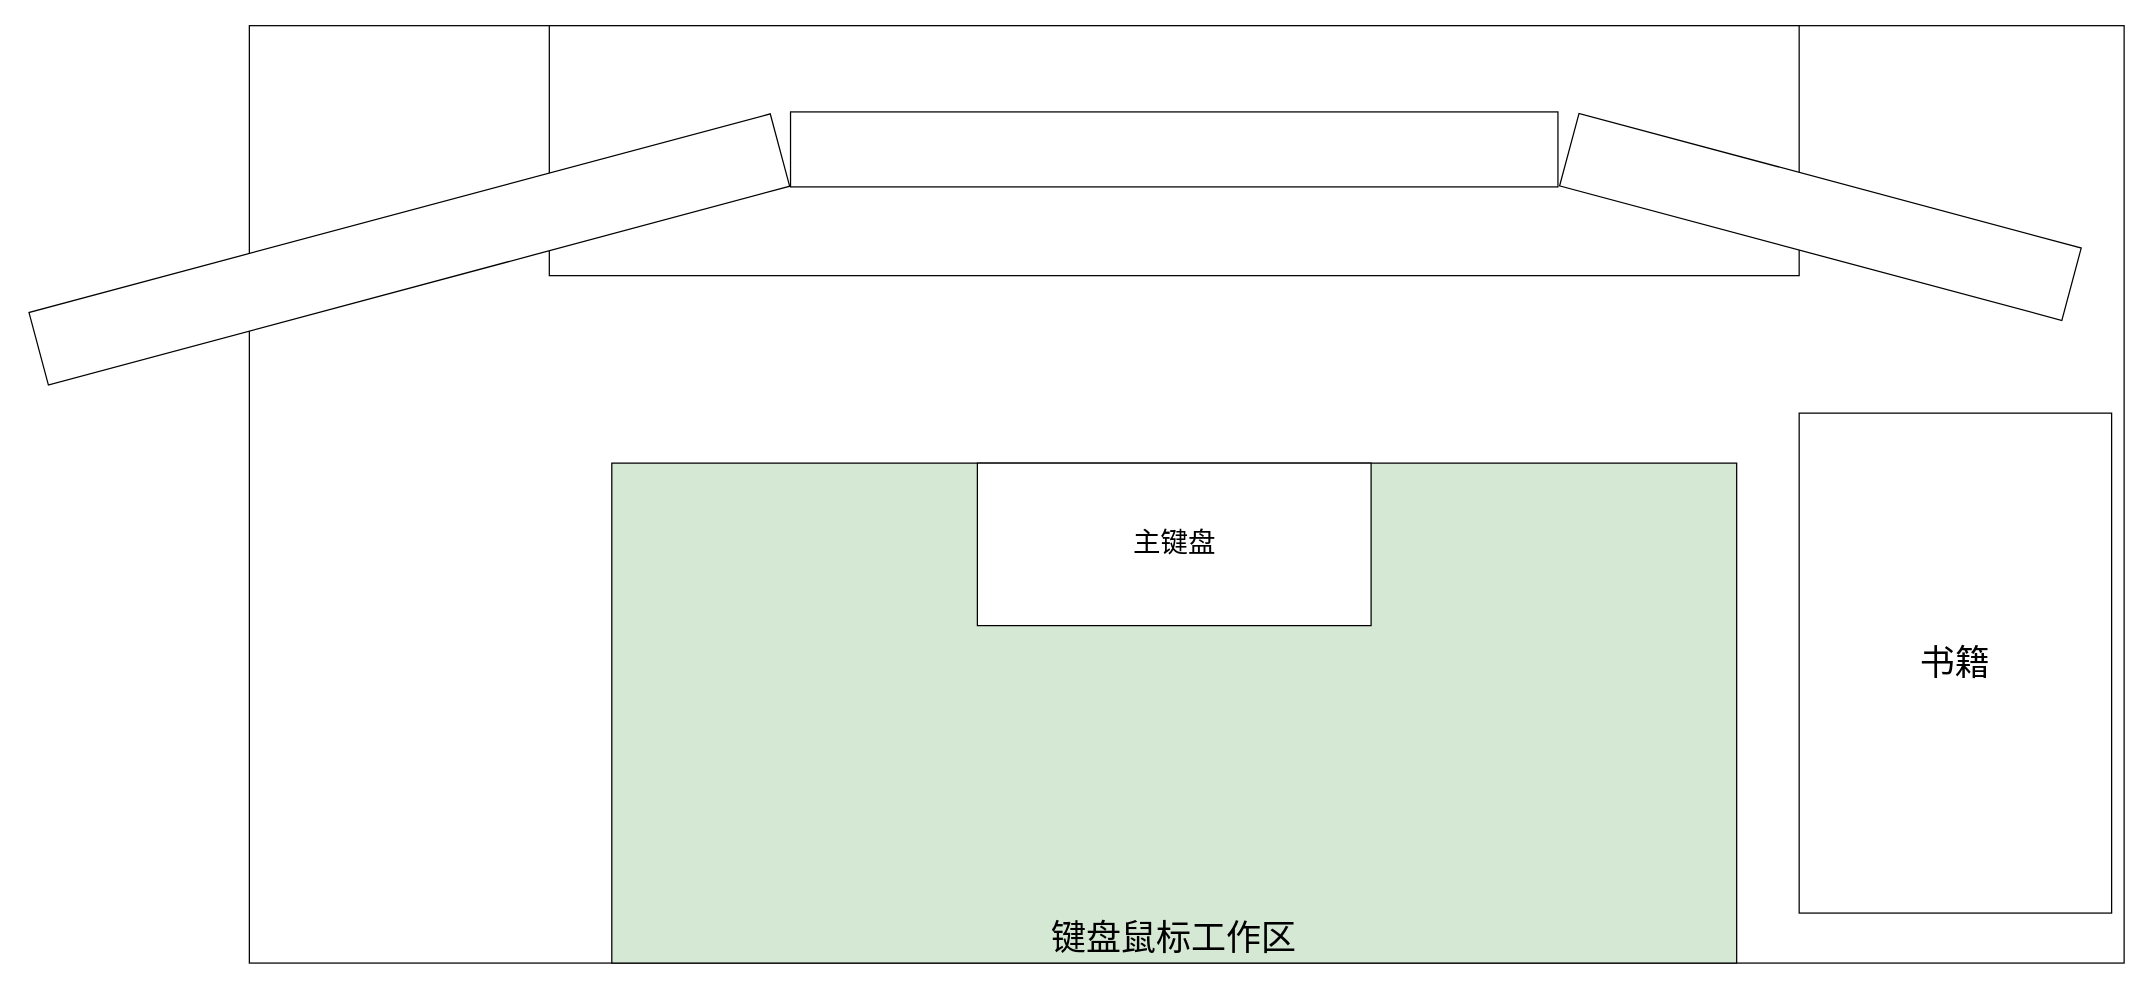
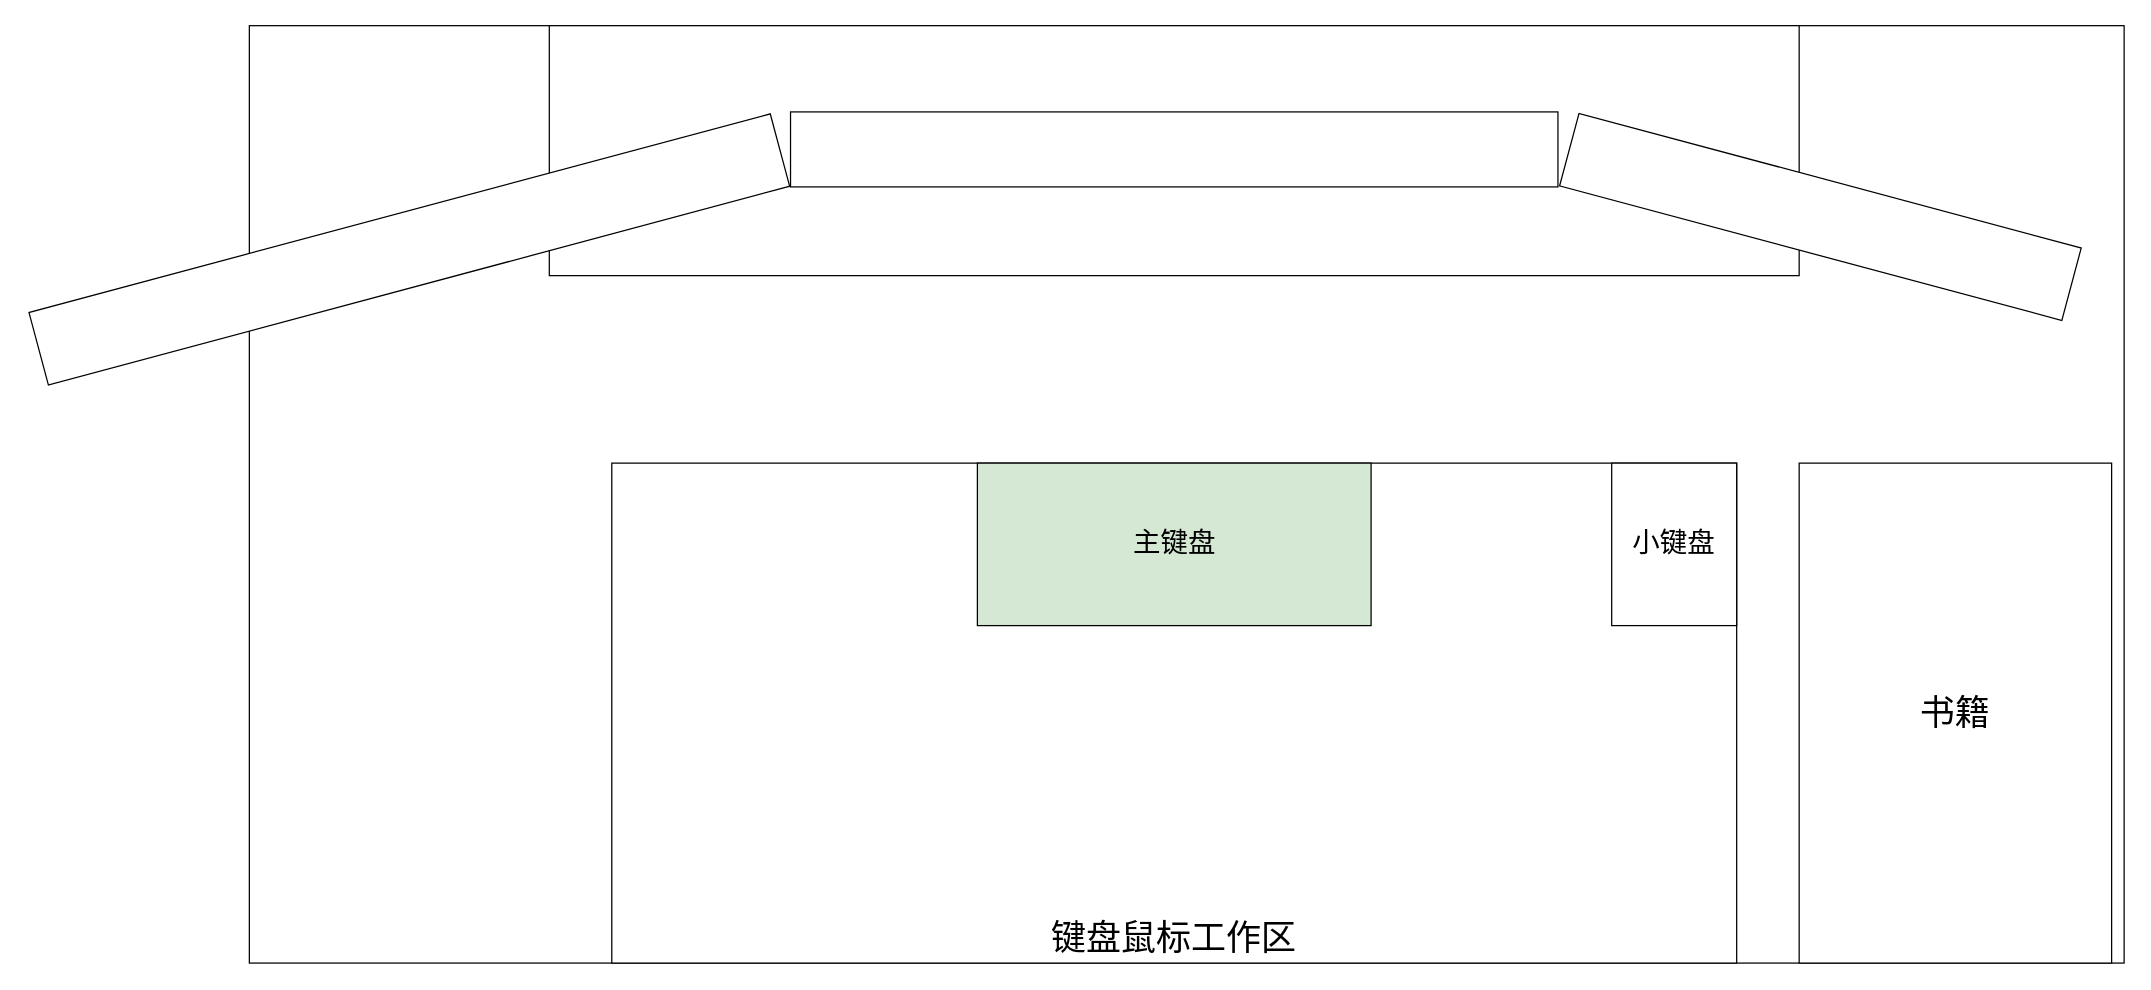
(1174, 544) -> (1174, 544)
none -> (1674, 544)
(1956, 663) -> (1956, 713)
(1174, 713) -> (1174, 713)
